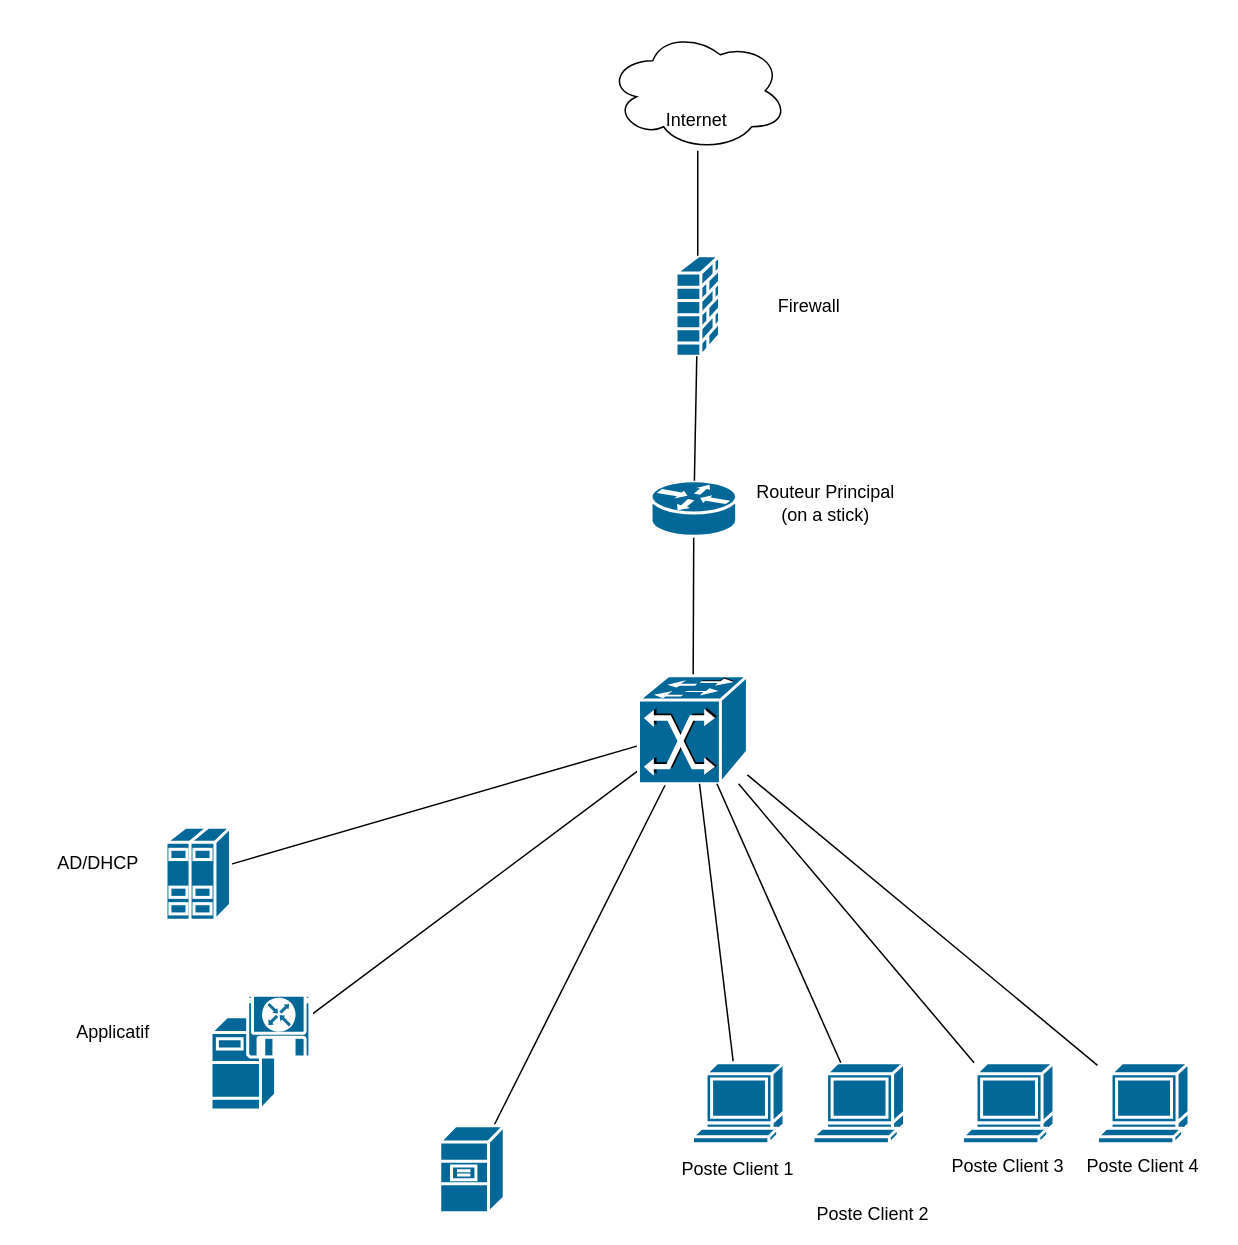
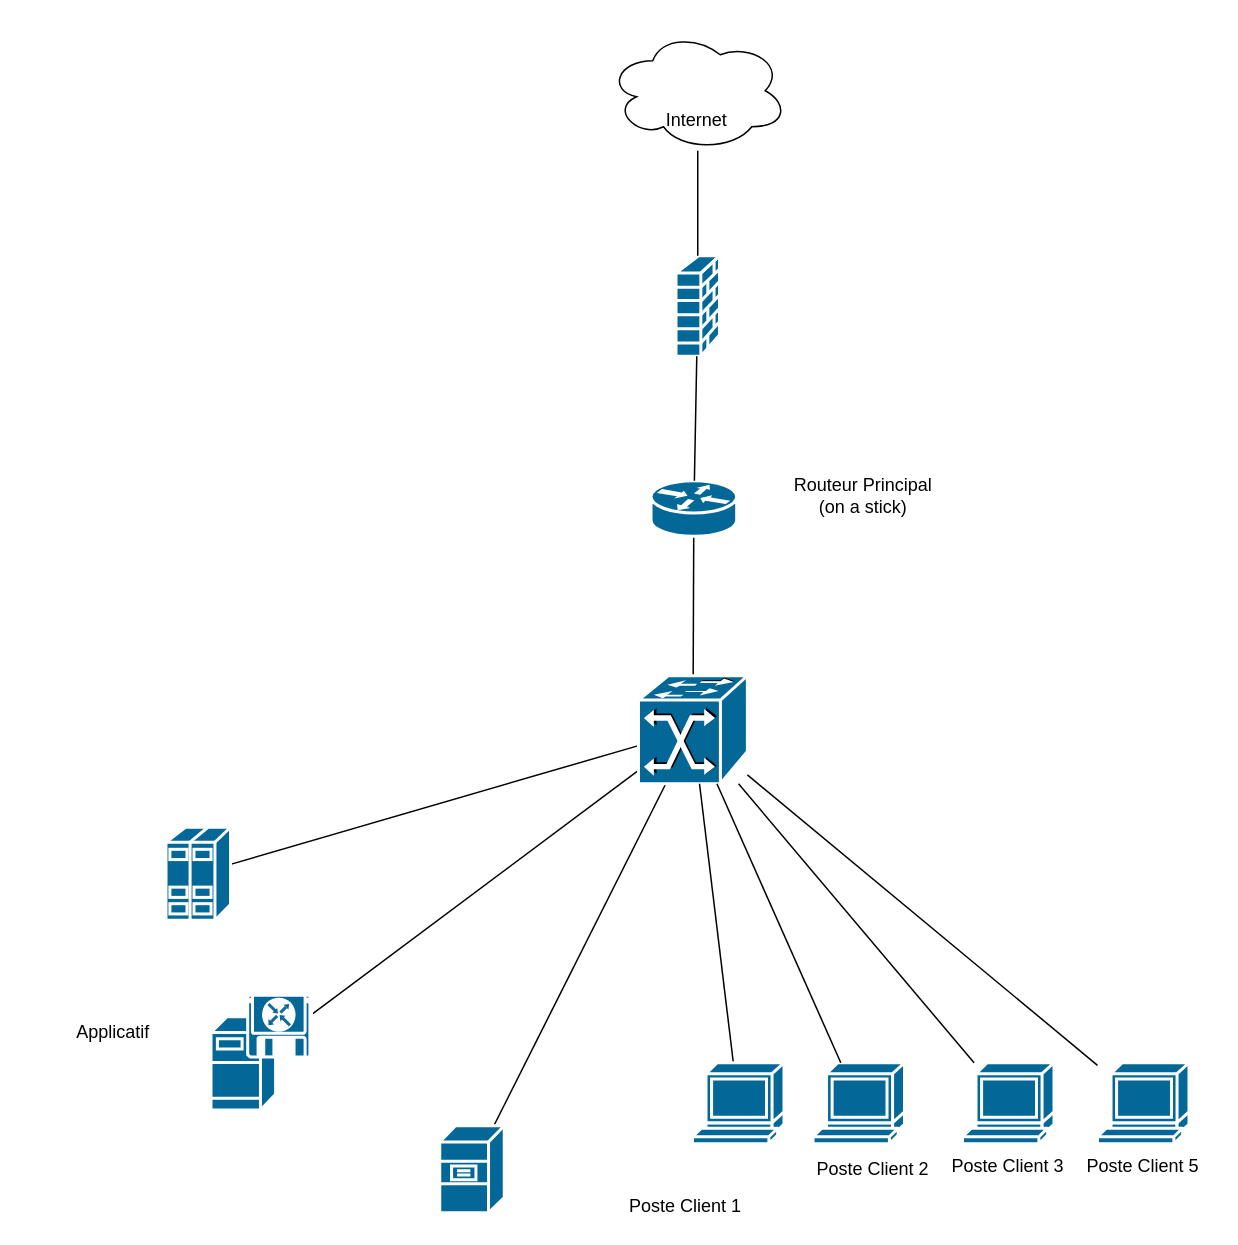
(810, 306) -> none
(825, 503) -> (863, 496)
(98, 863) -> none
(1143, 1166) -> (1143, 1166)
(738, 1169) -> (686, 1207)
(873, 1214) -> (873, 1169)
